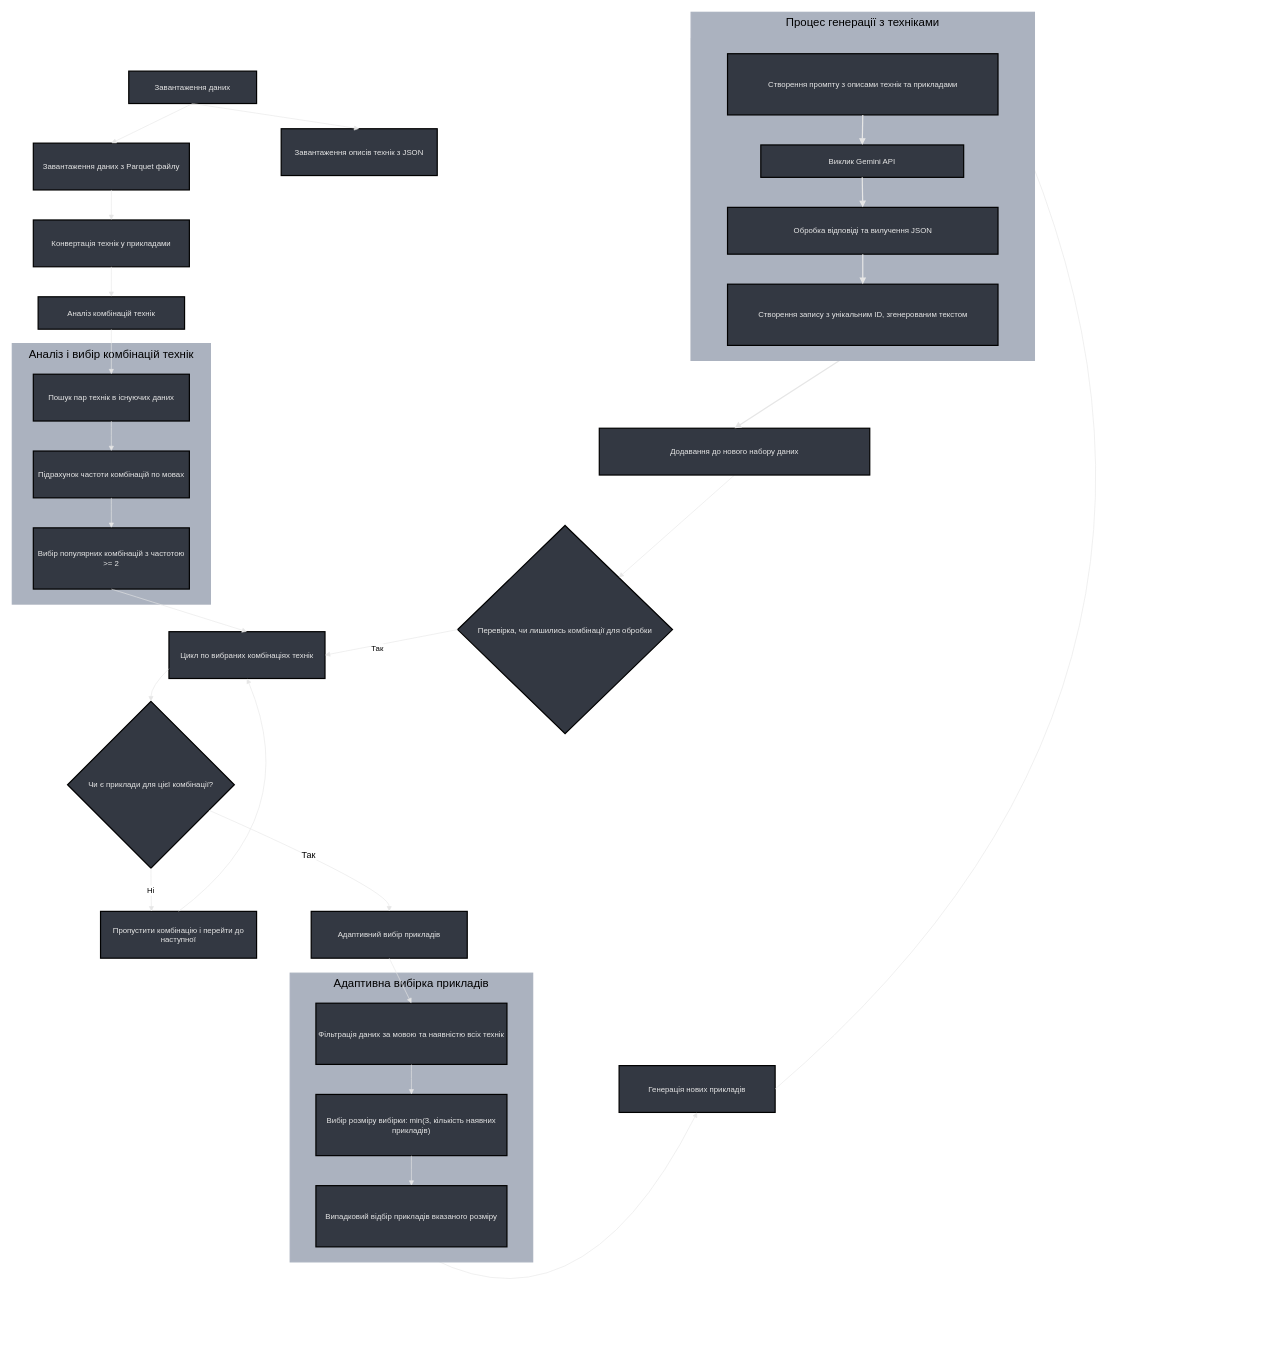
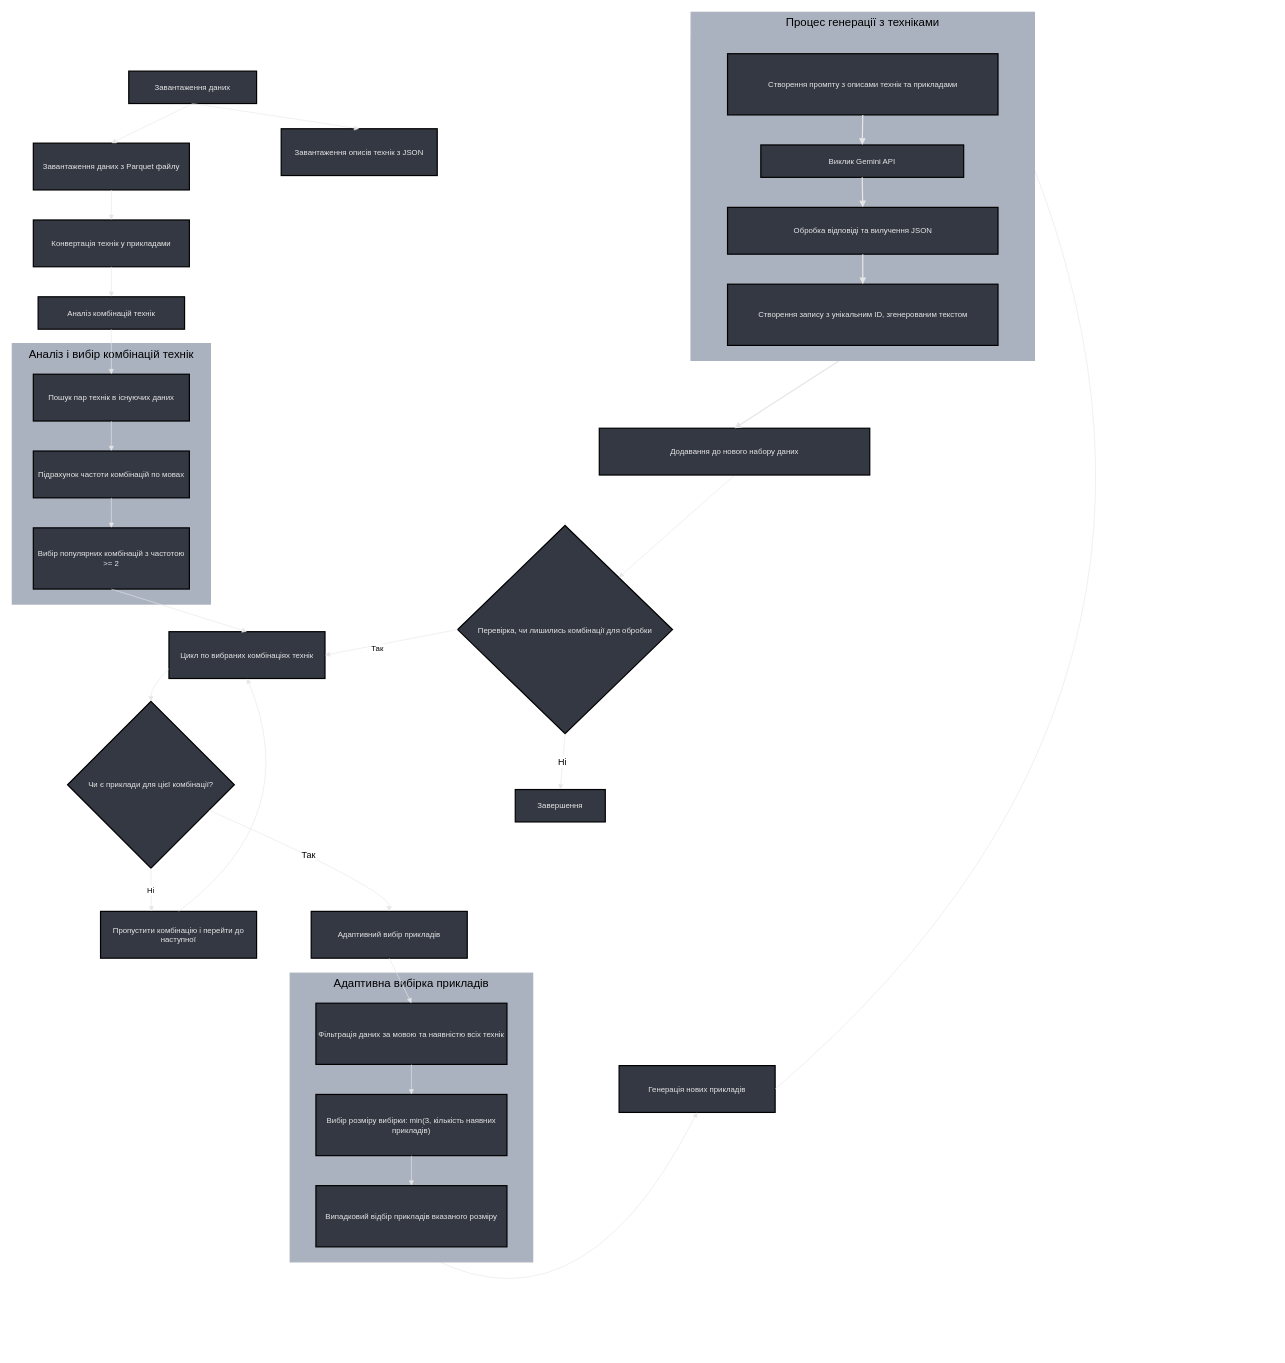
none -> (563, 761)
none -> (560, 806)
